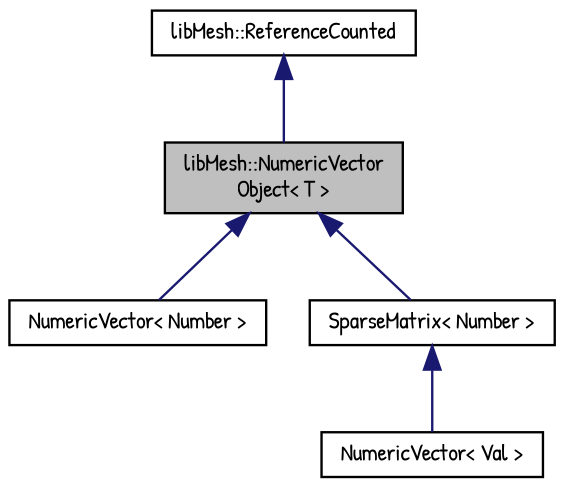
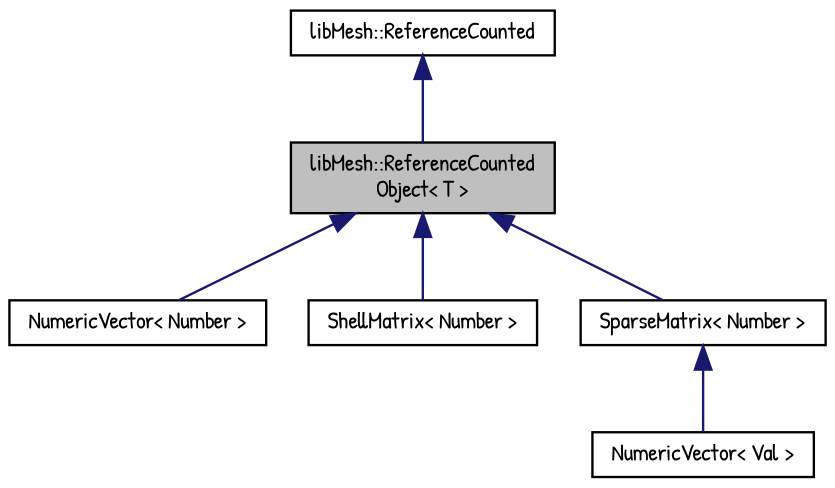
(284, 178) -> (423, 178)
none -> (423, 323)
